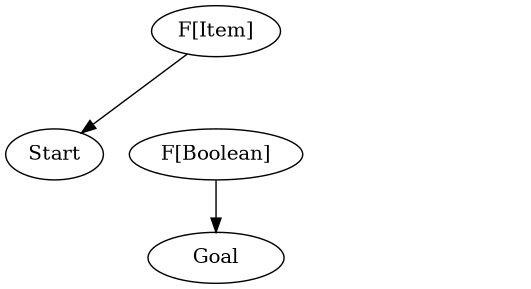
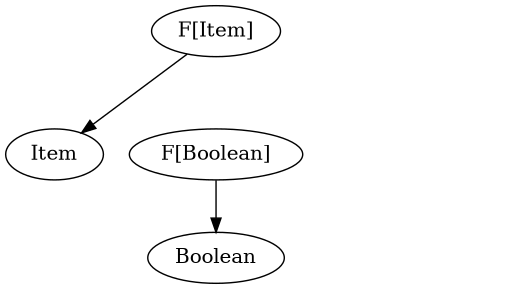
(55, 154) -> (55, 154)
(216, 258) -> (216, 258)
